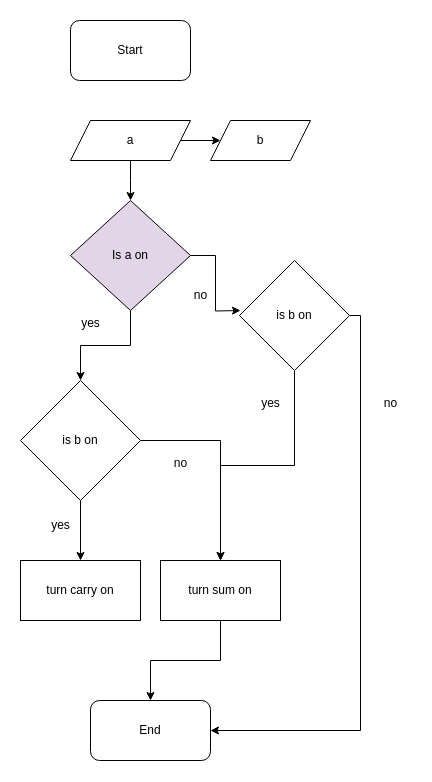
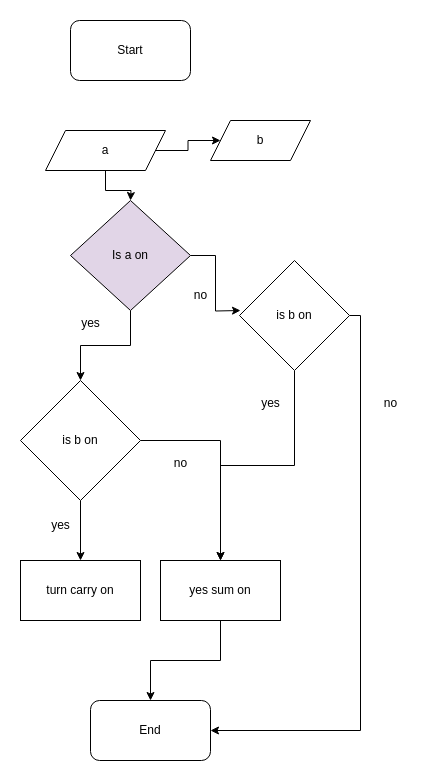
(131, 141) -> (106, 151)
(221, 591) -> (221, 591)
